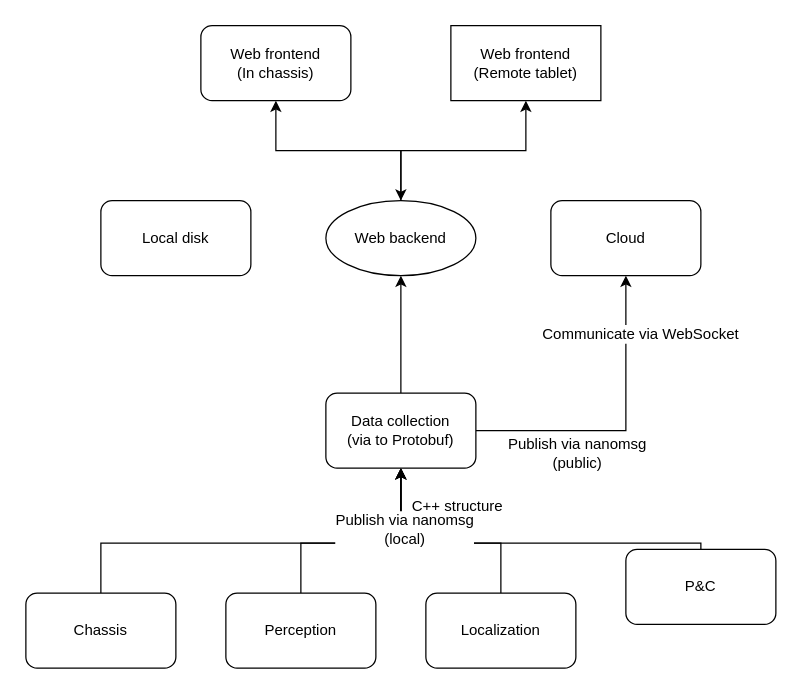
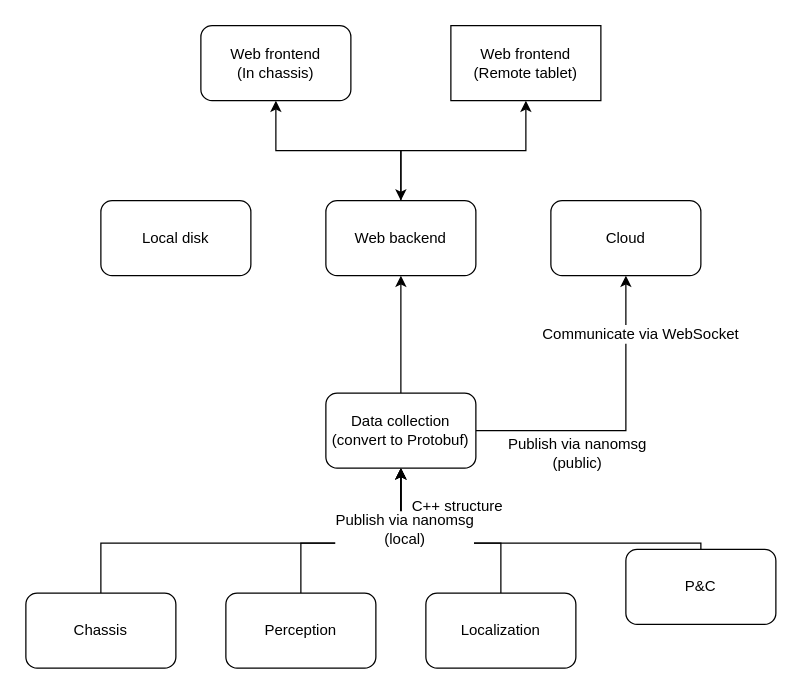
(401, 238) -> (401, 238)
(401, 431) -> (401, 431)
